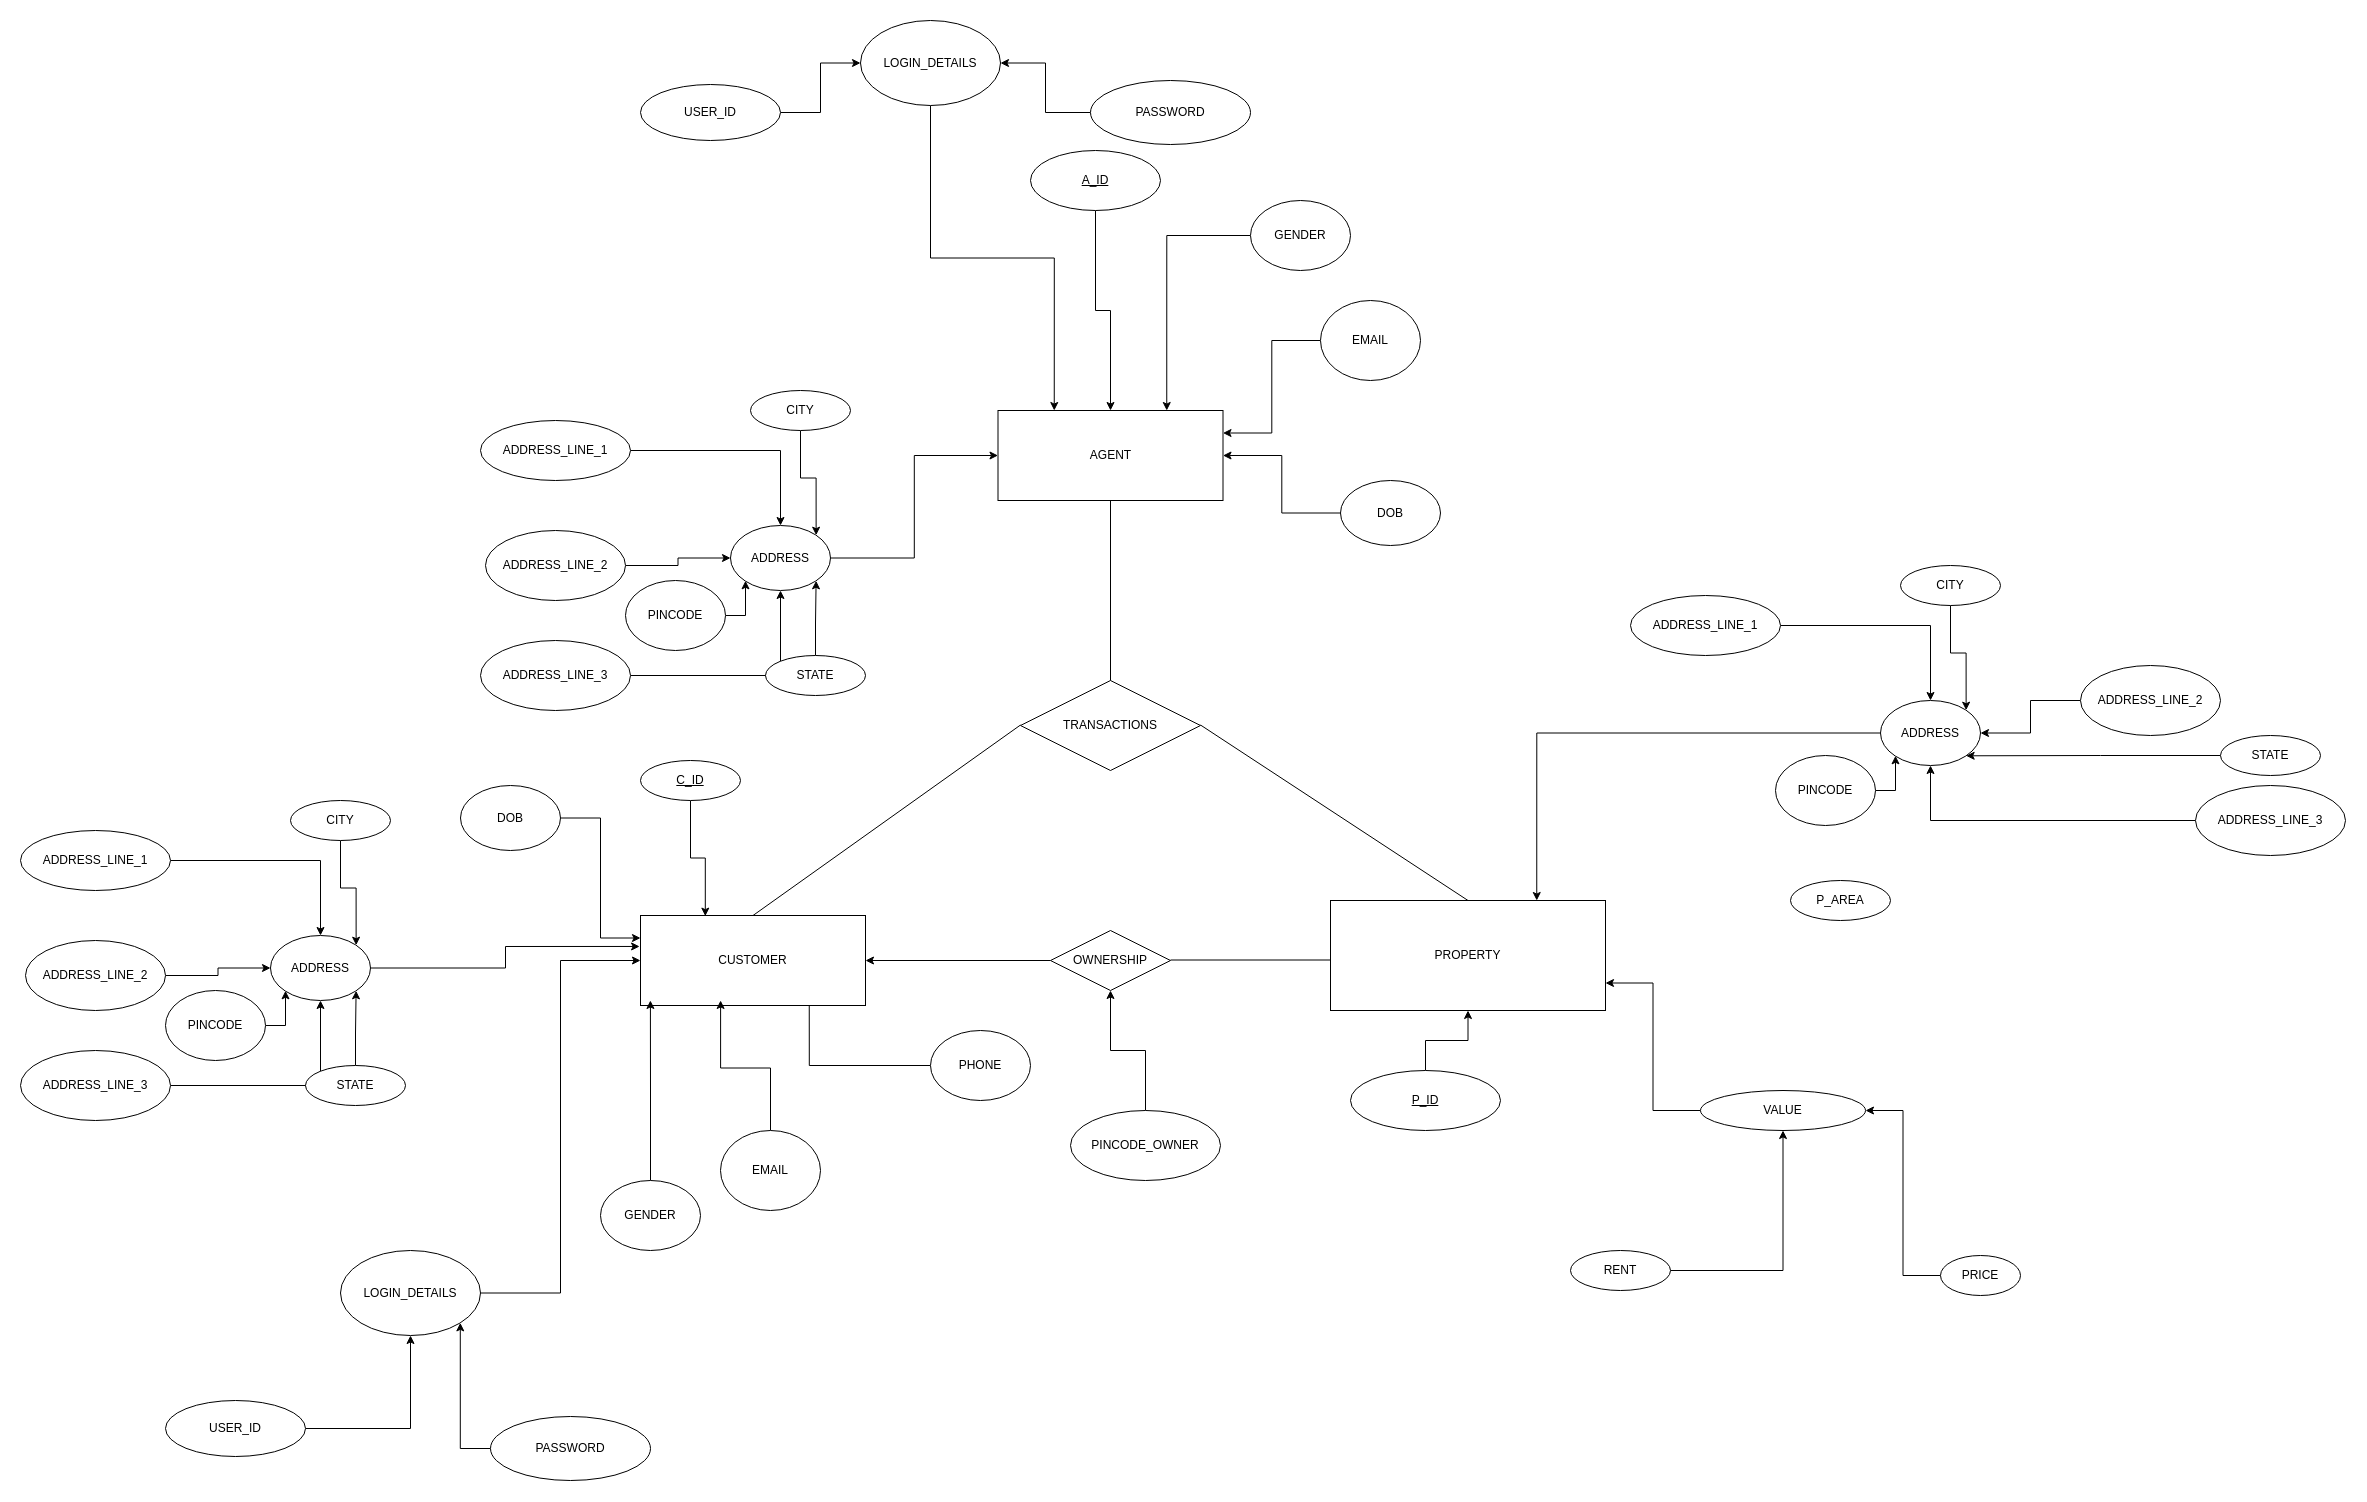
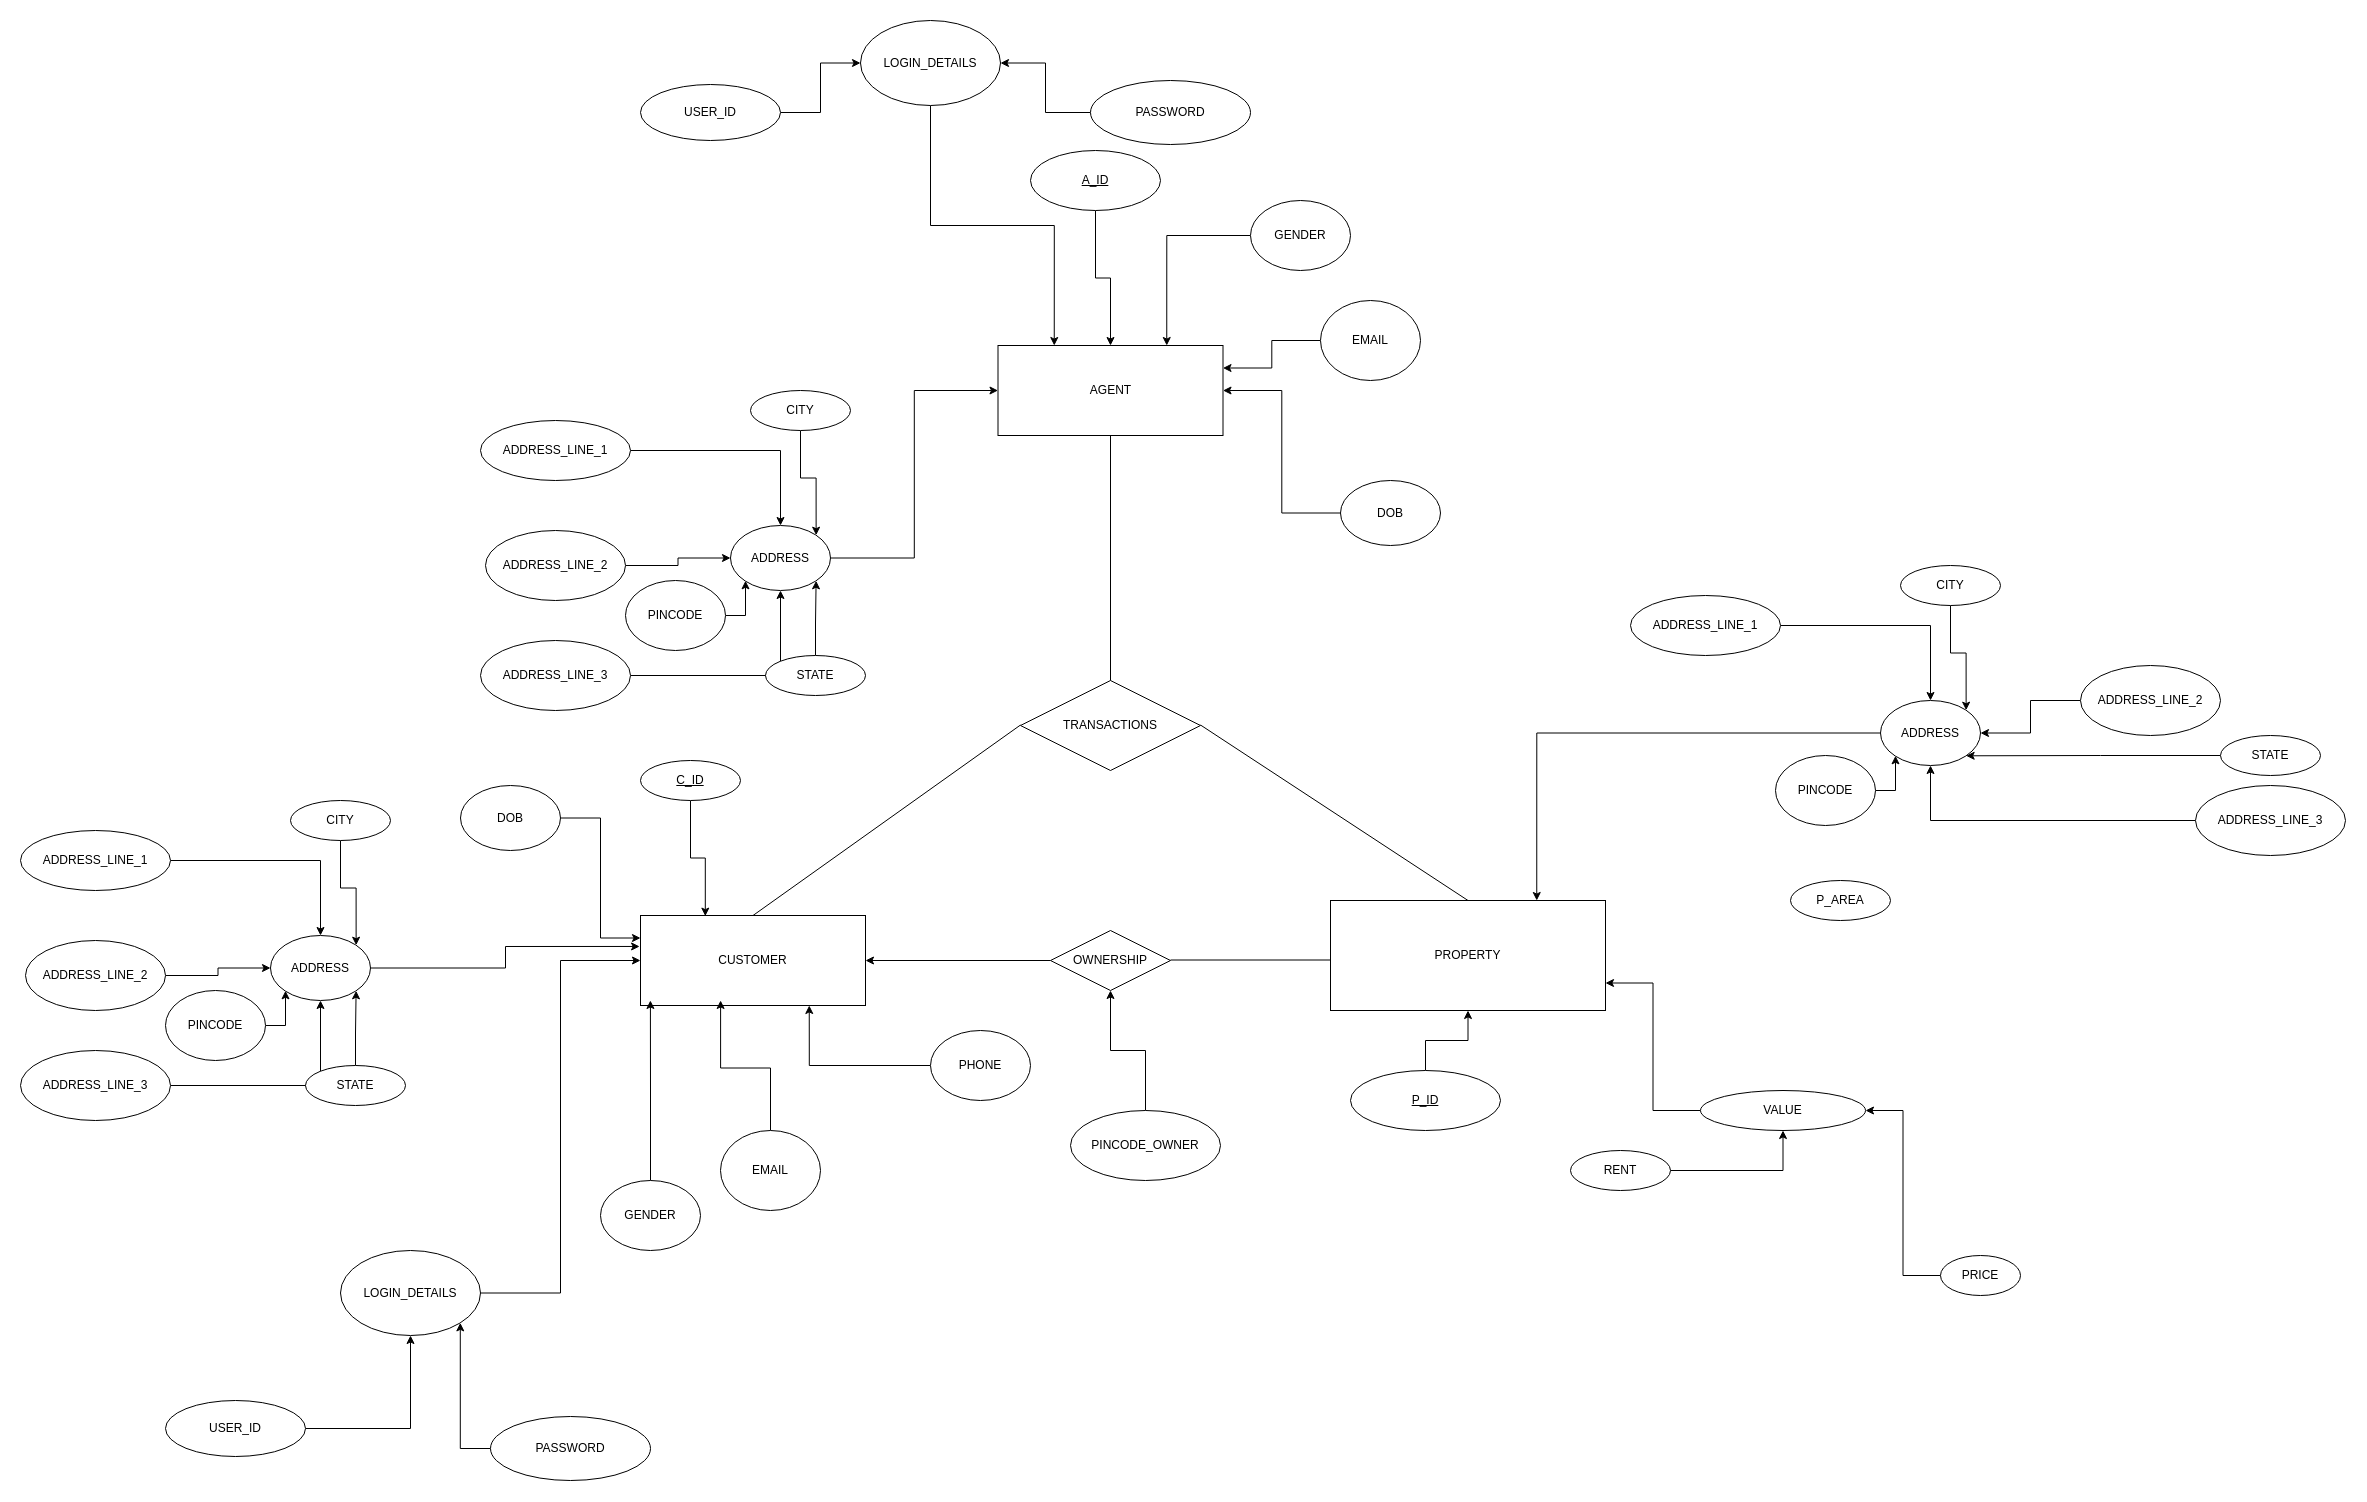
(1111, 456) -> (1111, 391)
(809, 1011) -> (809, 1013)
(1621, 1271) -> (1621, 1171)
